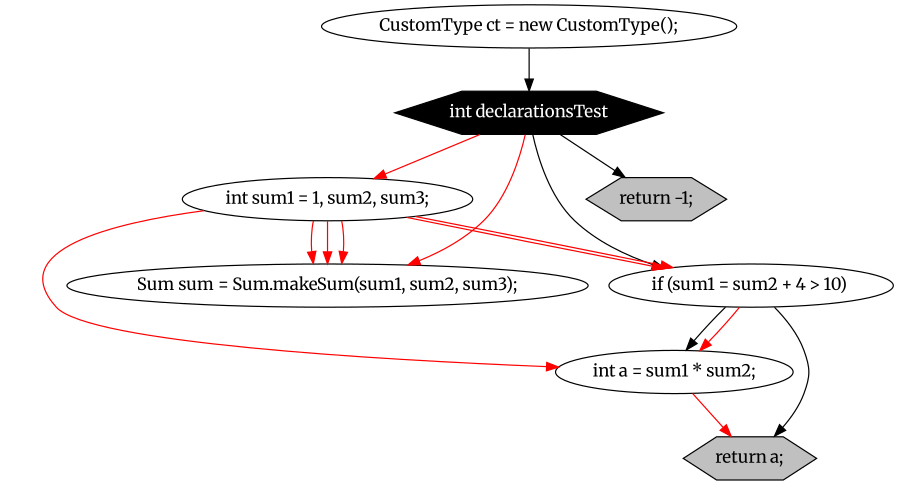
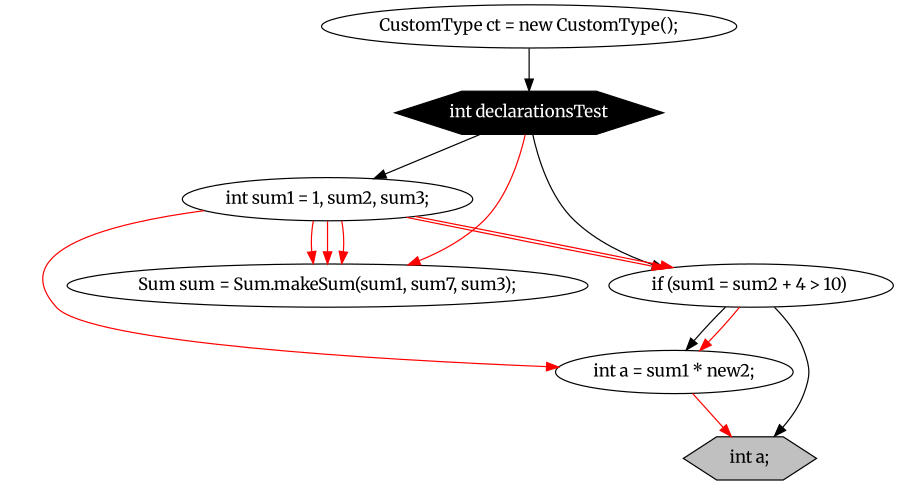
(432, 154) -> (432, 154)
(656, 199) -> none
(328, 286) -> (328, 286)
(674, 372) -> (674, 372)
(750, 458) -> (750, 458)
